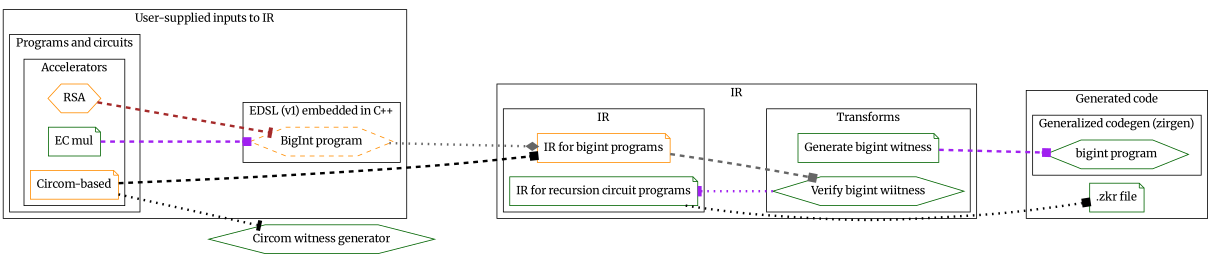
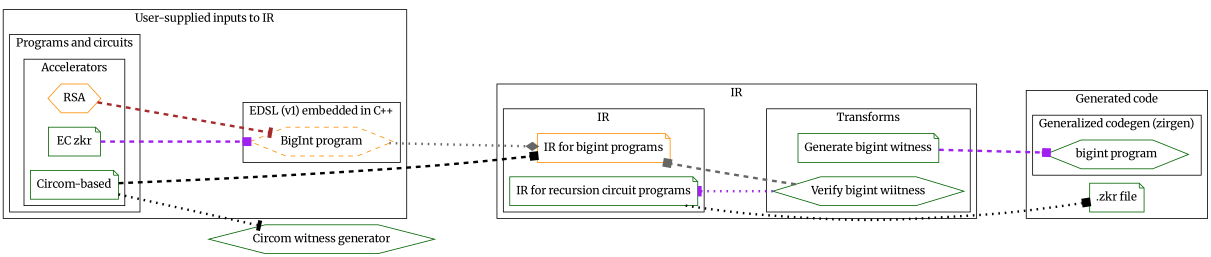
(74, 142) -> (74, 142)
(739, 165) -> (734, 175)
(74, 185) -> (74, 185)
